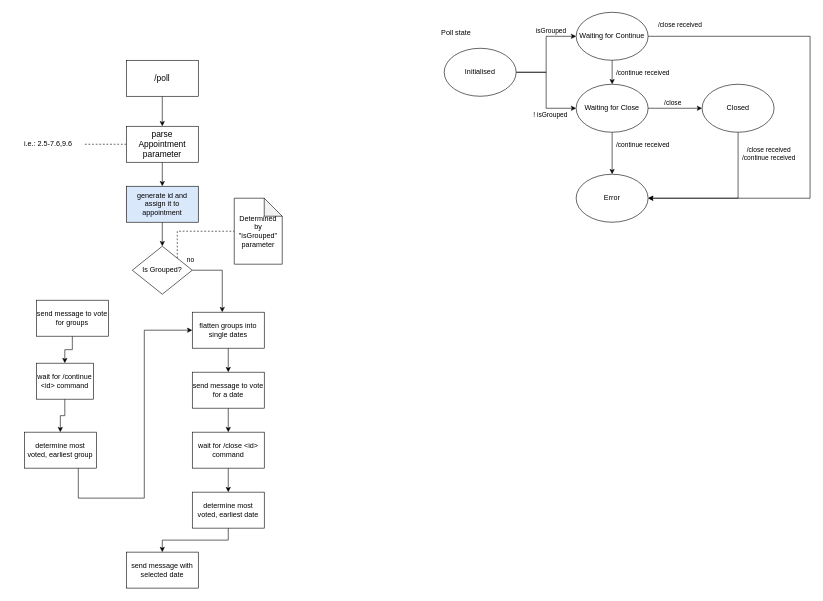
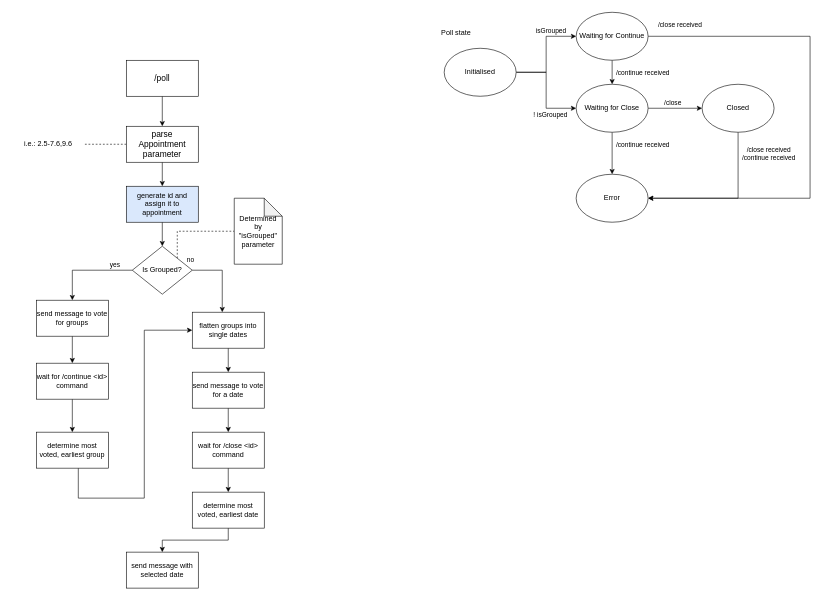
none -> (110, 270)
(65, 381) -> (72, 381)
(60, 450) -> (72, 450)
